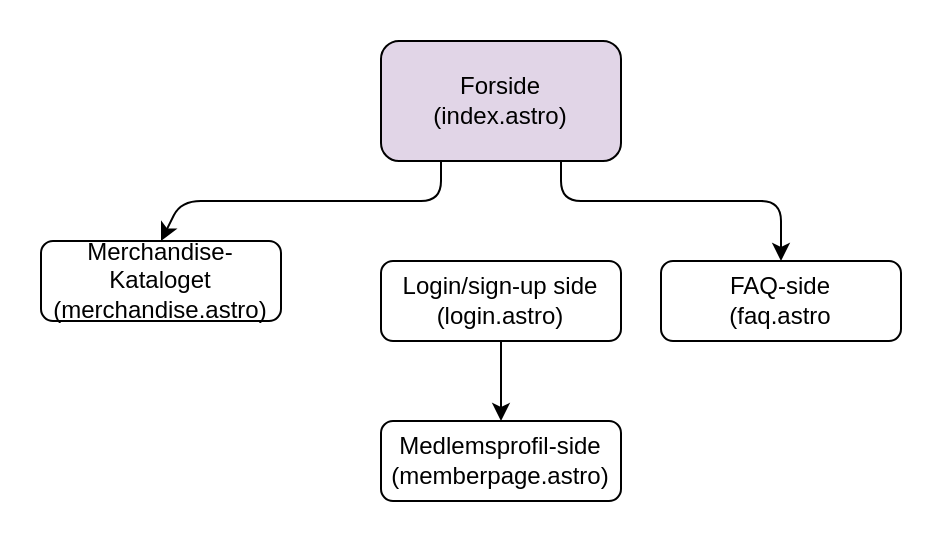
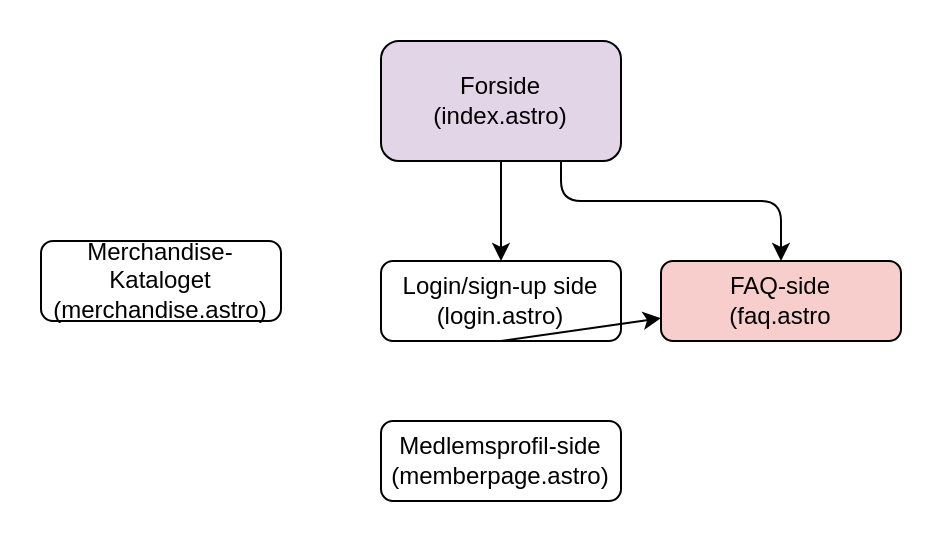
(313, 201) -> none
none -> (501, 204)
(781, 301) -> (781, 301)
(501, 374) -> (575, 330)
